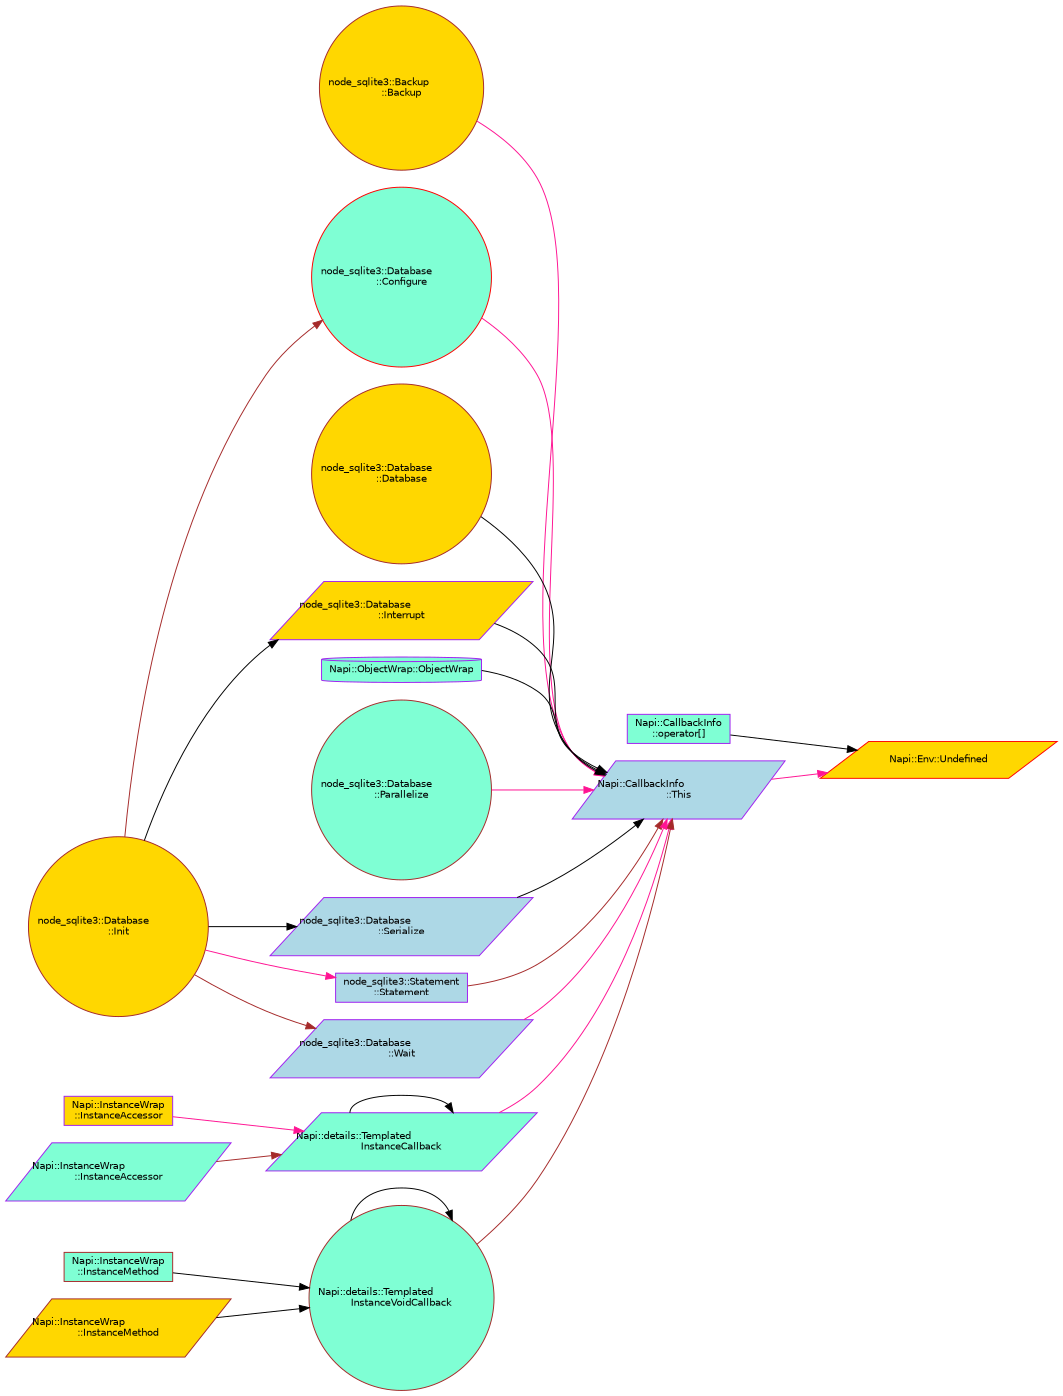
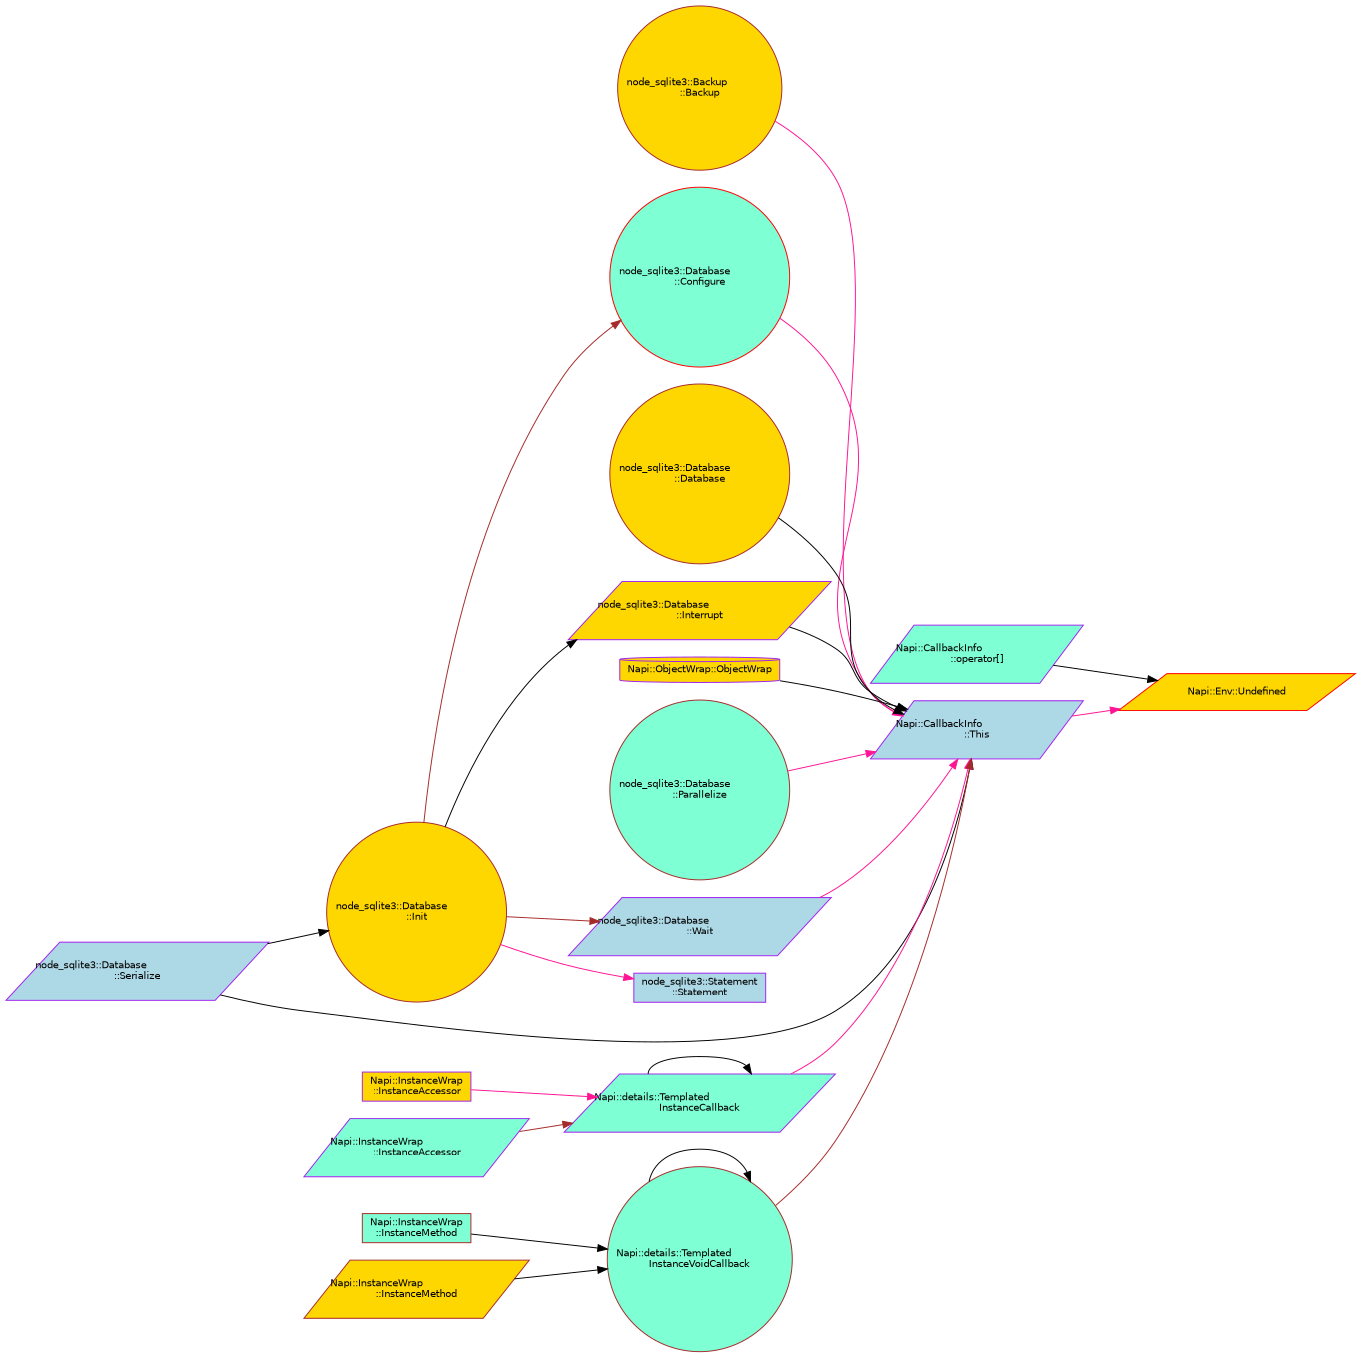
(402, 670) -> (700, 670)
(679, 729) -> (977, 654)
(248, 927) -> (293, 938)
(581, 930) -> none
